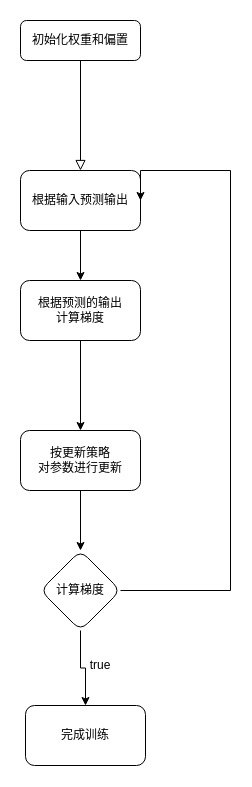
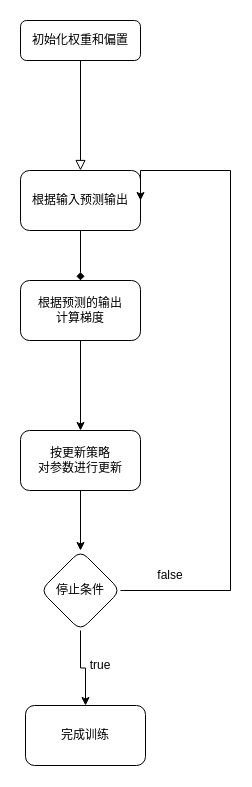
(81, 272) -> (81, 272)
none -> (171, 576)
(81, 591) -> (81, 591)
